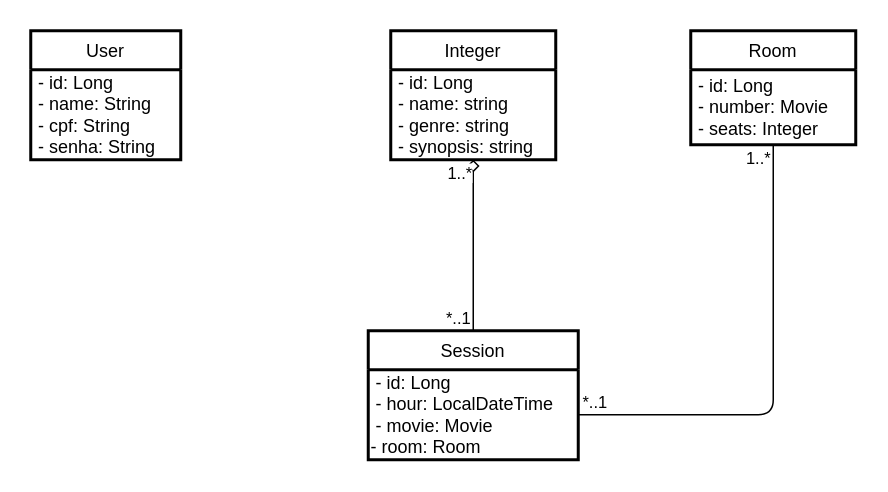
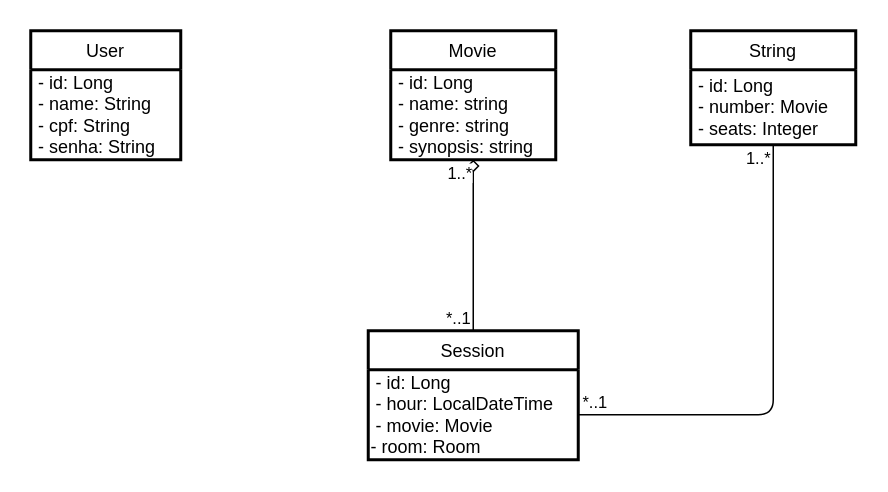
(473, 51) -> (473, 51)
(773, 51) -> (773, 51)
